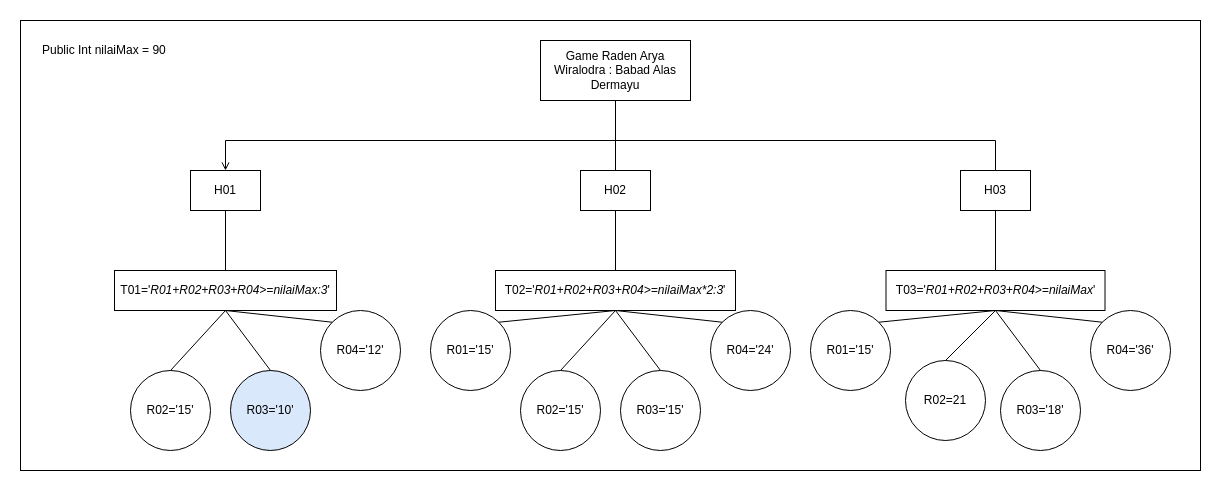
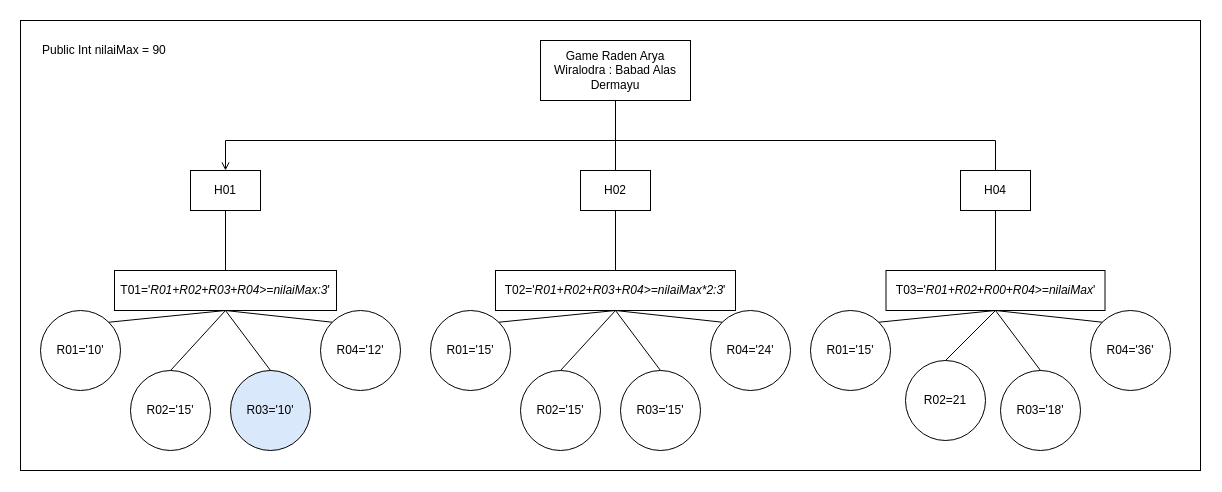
(996, 191) -> (996, 191)
(996, 291) -> (996, 291)
none -> (165, 317)
none -> (81, 351)
